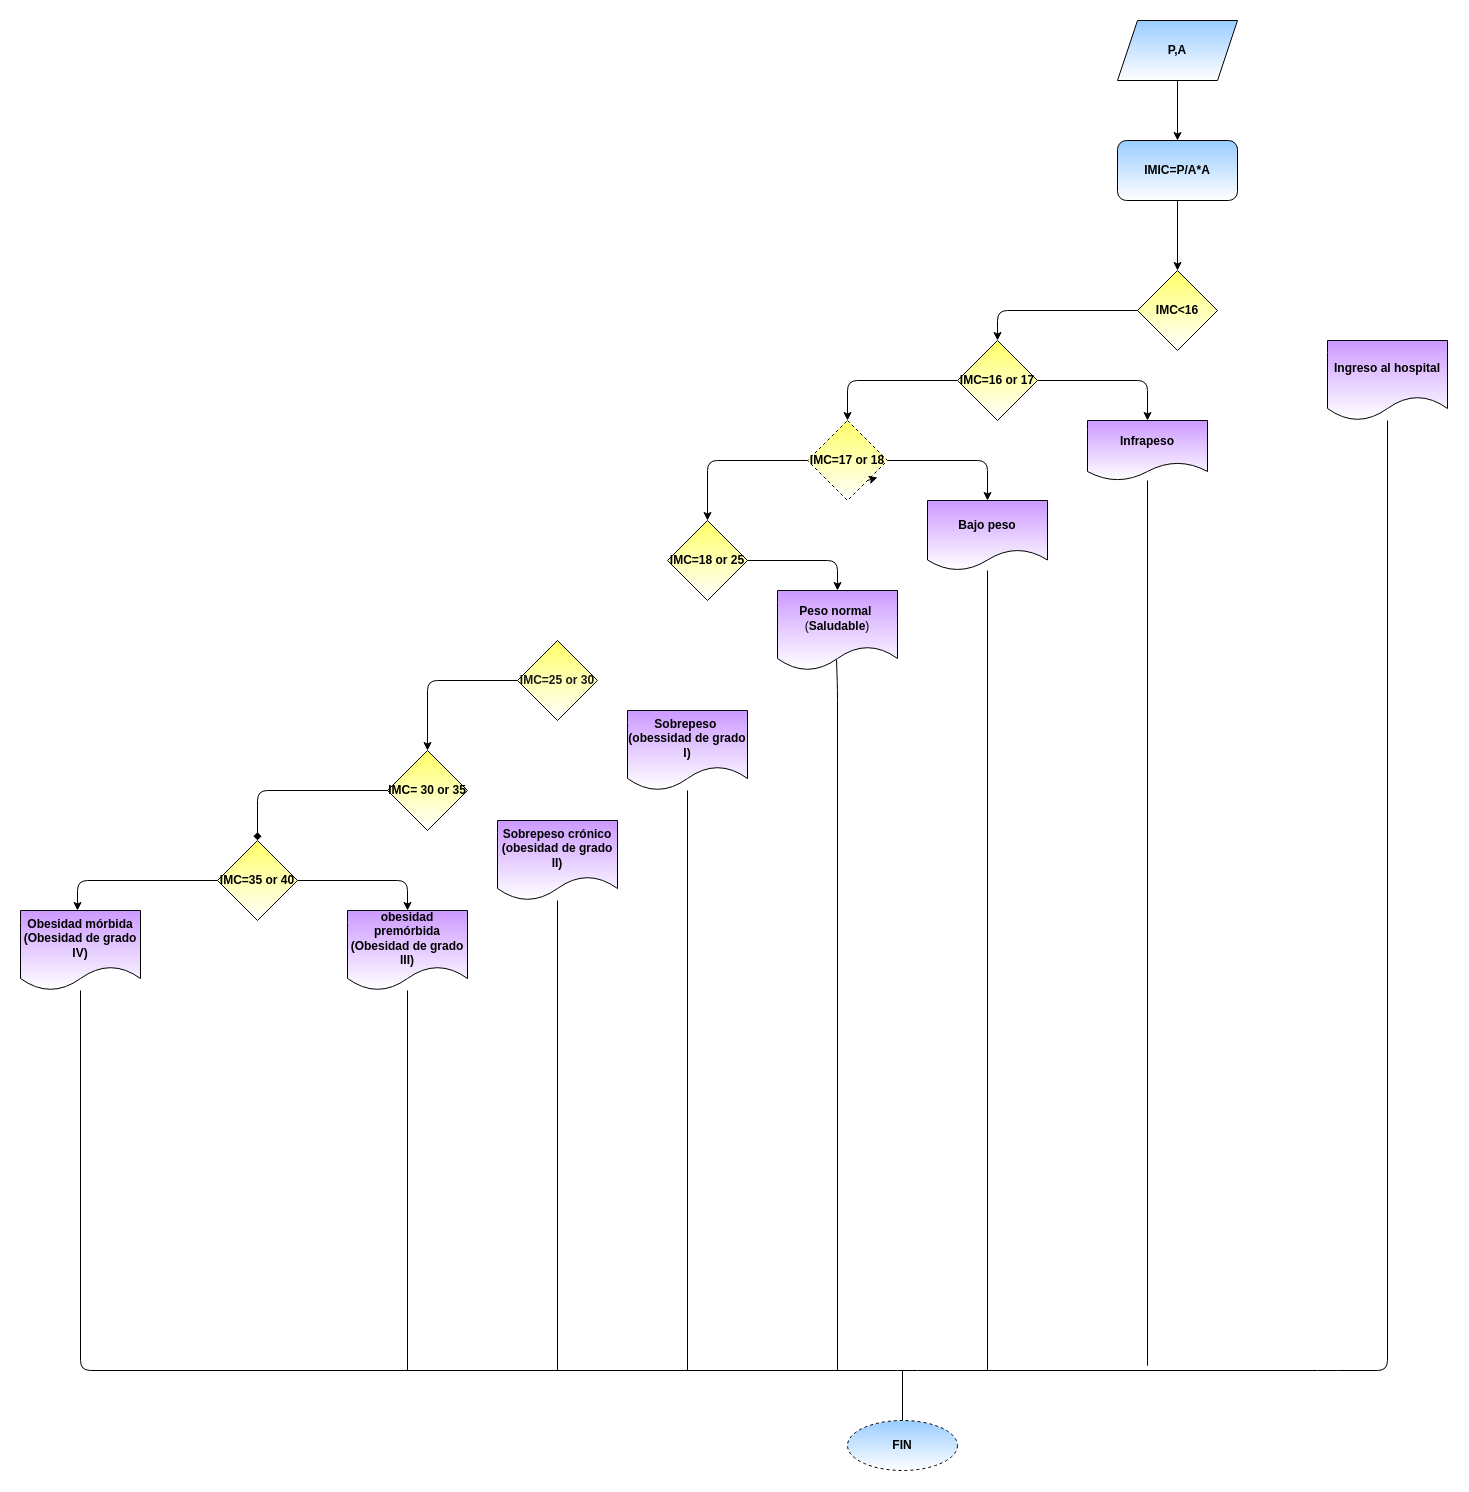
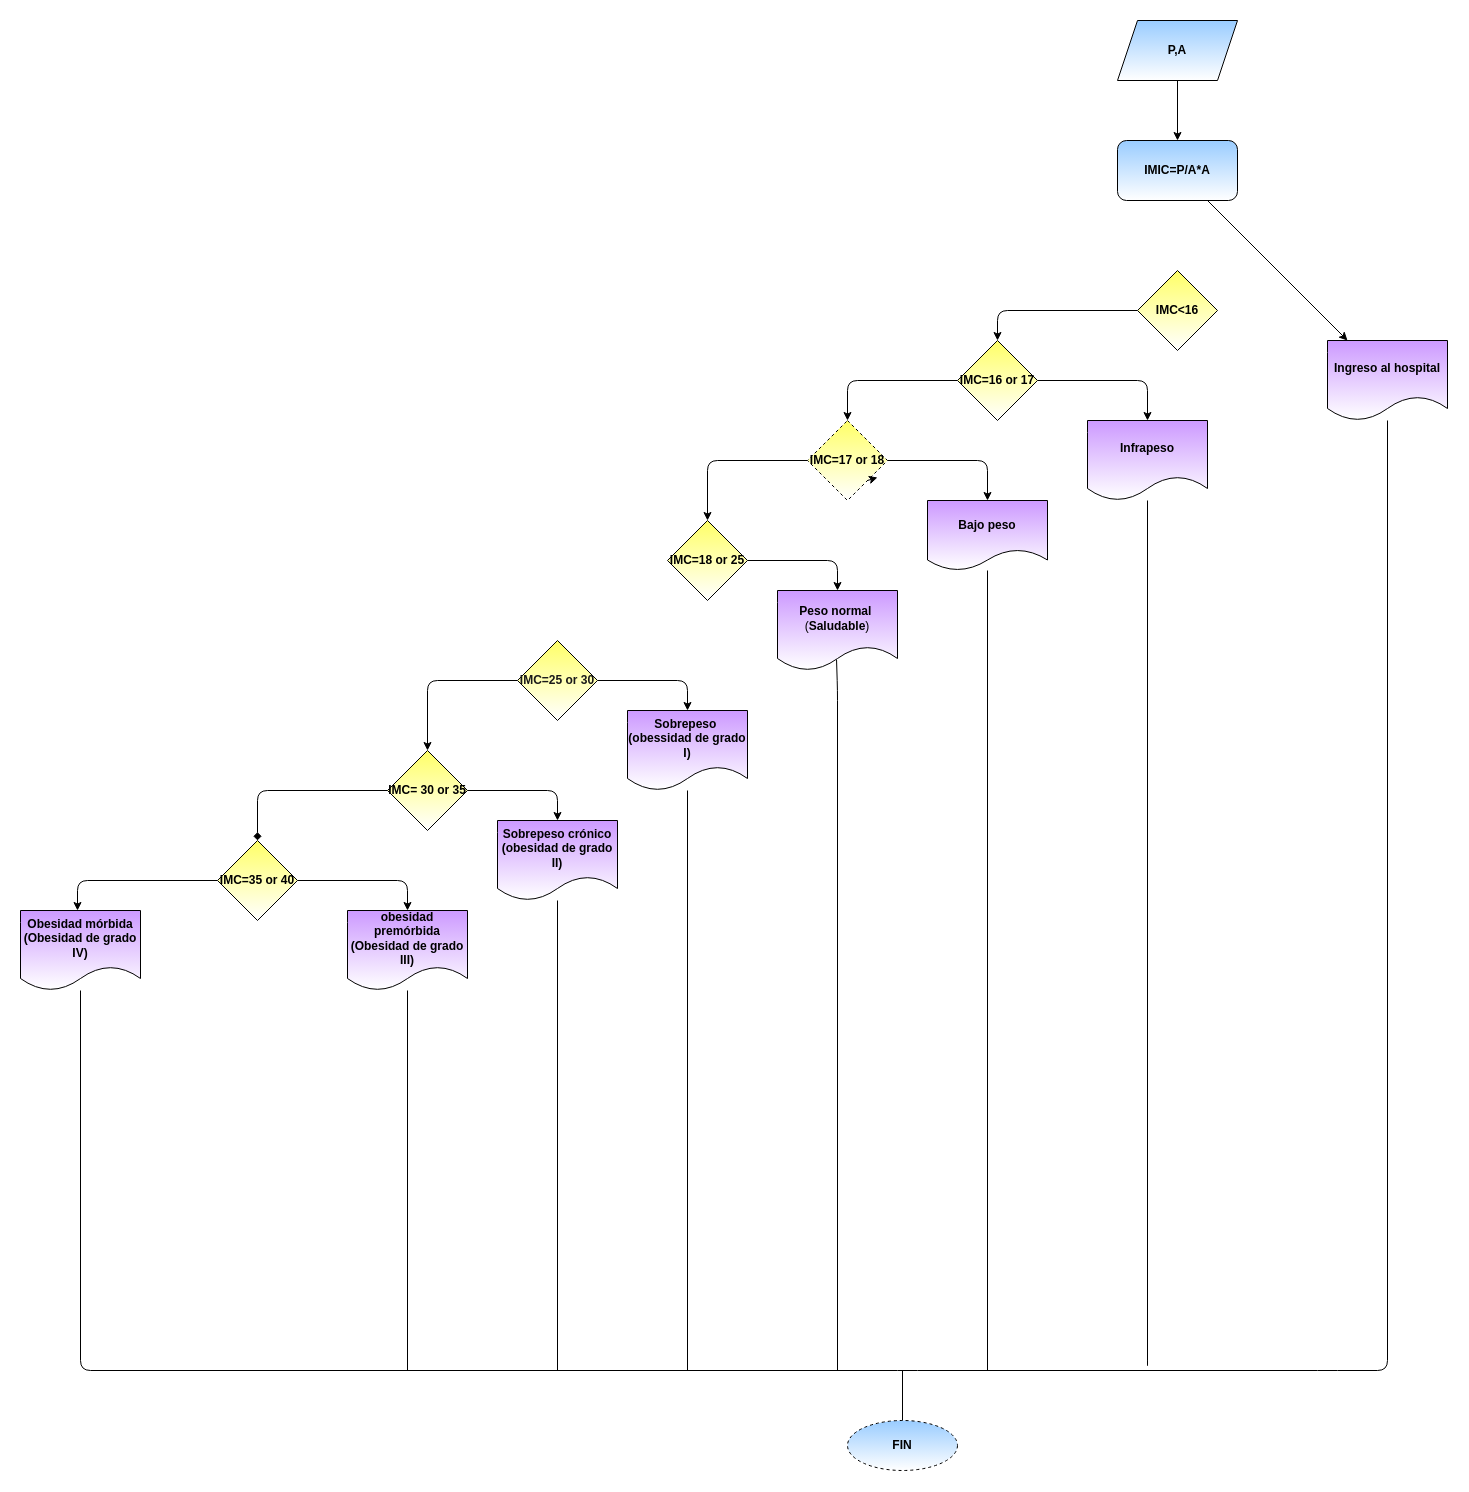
(1178, 232) -> (1275, 268)
(1148, 451) -> (1148, 461)
none -> (649, 681)
none -> (519, 791)
